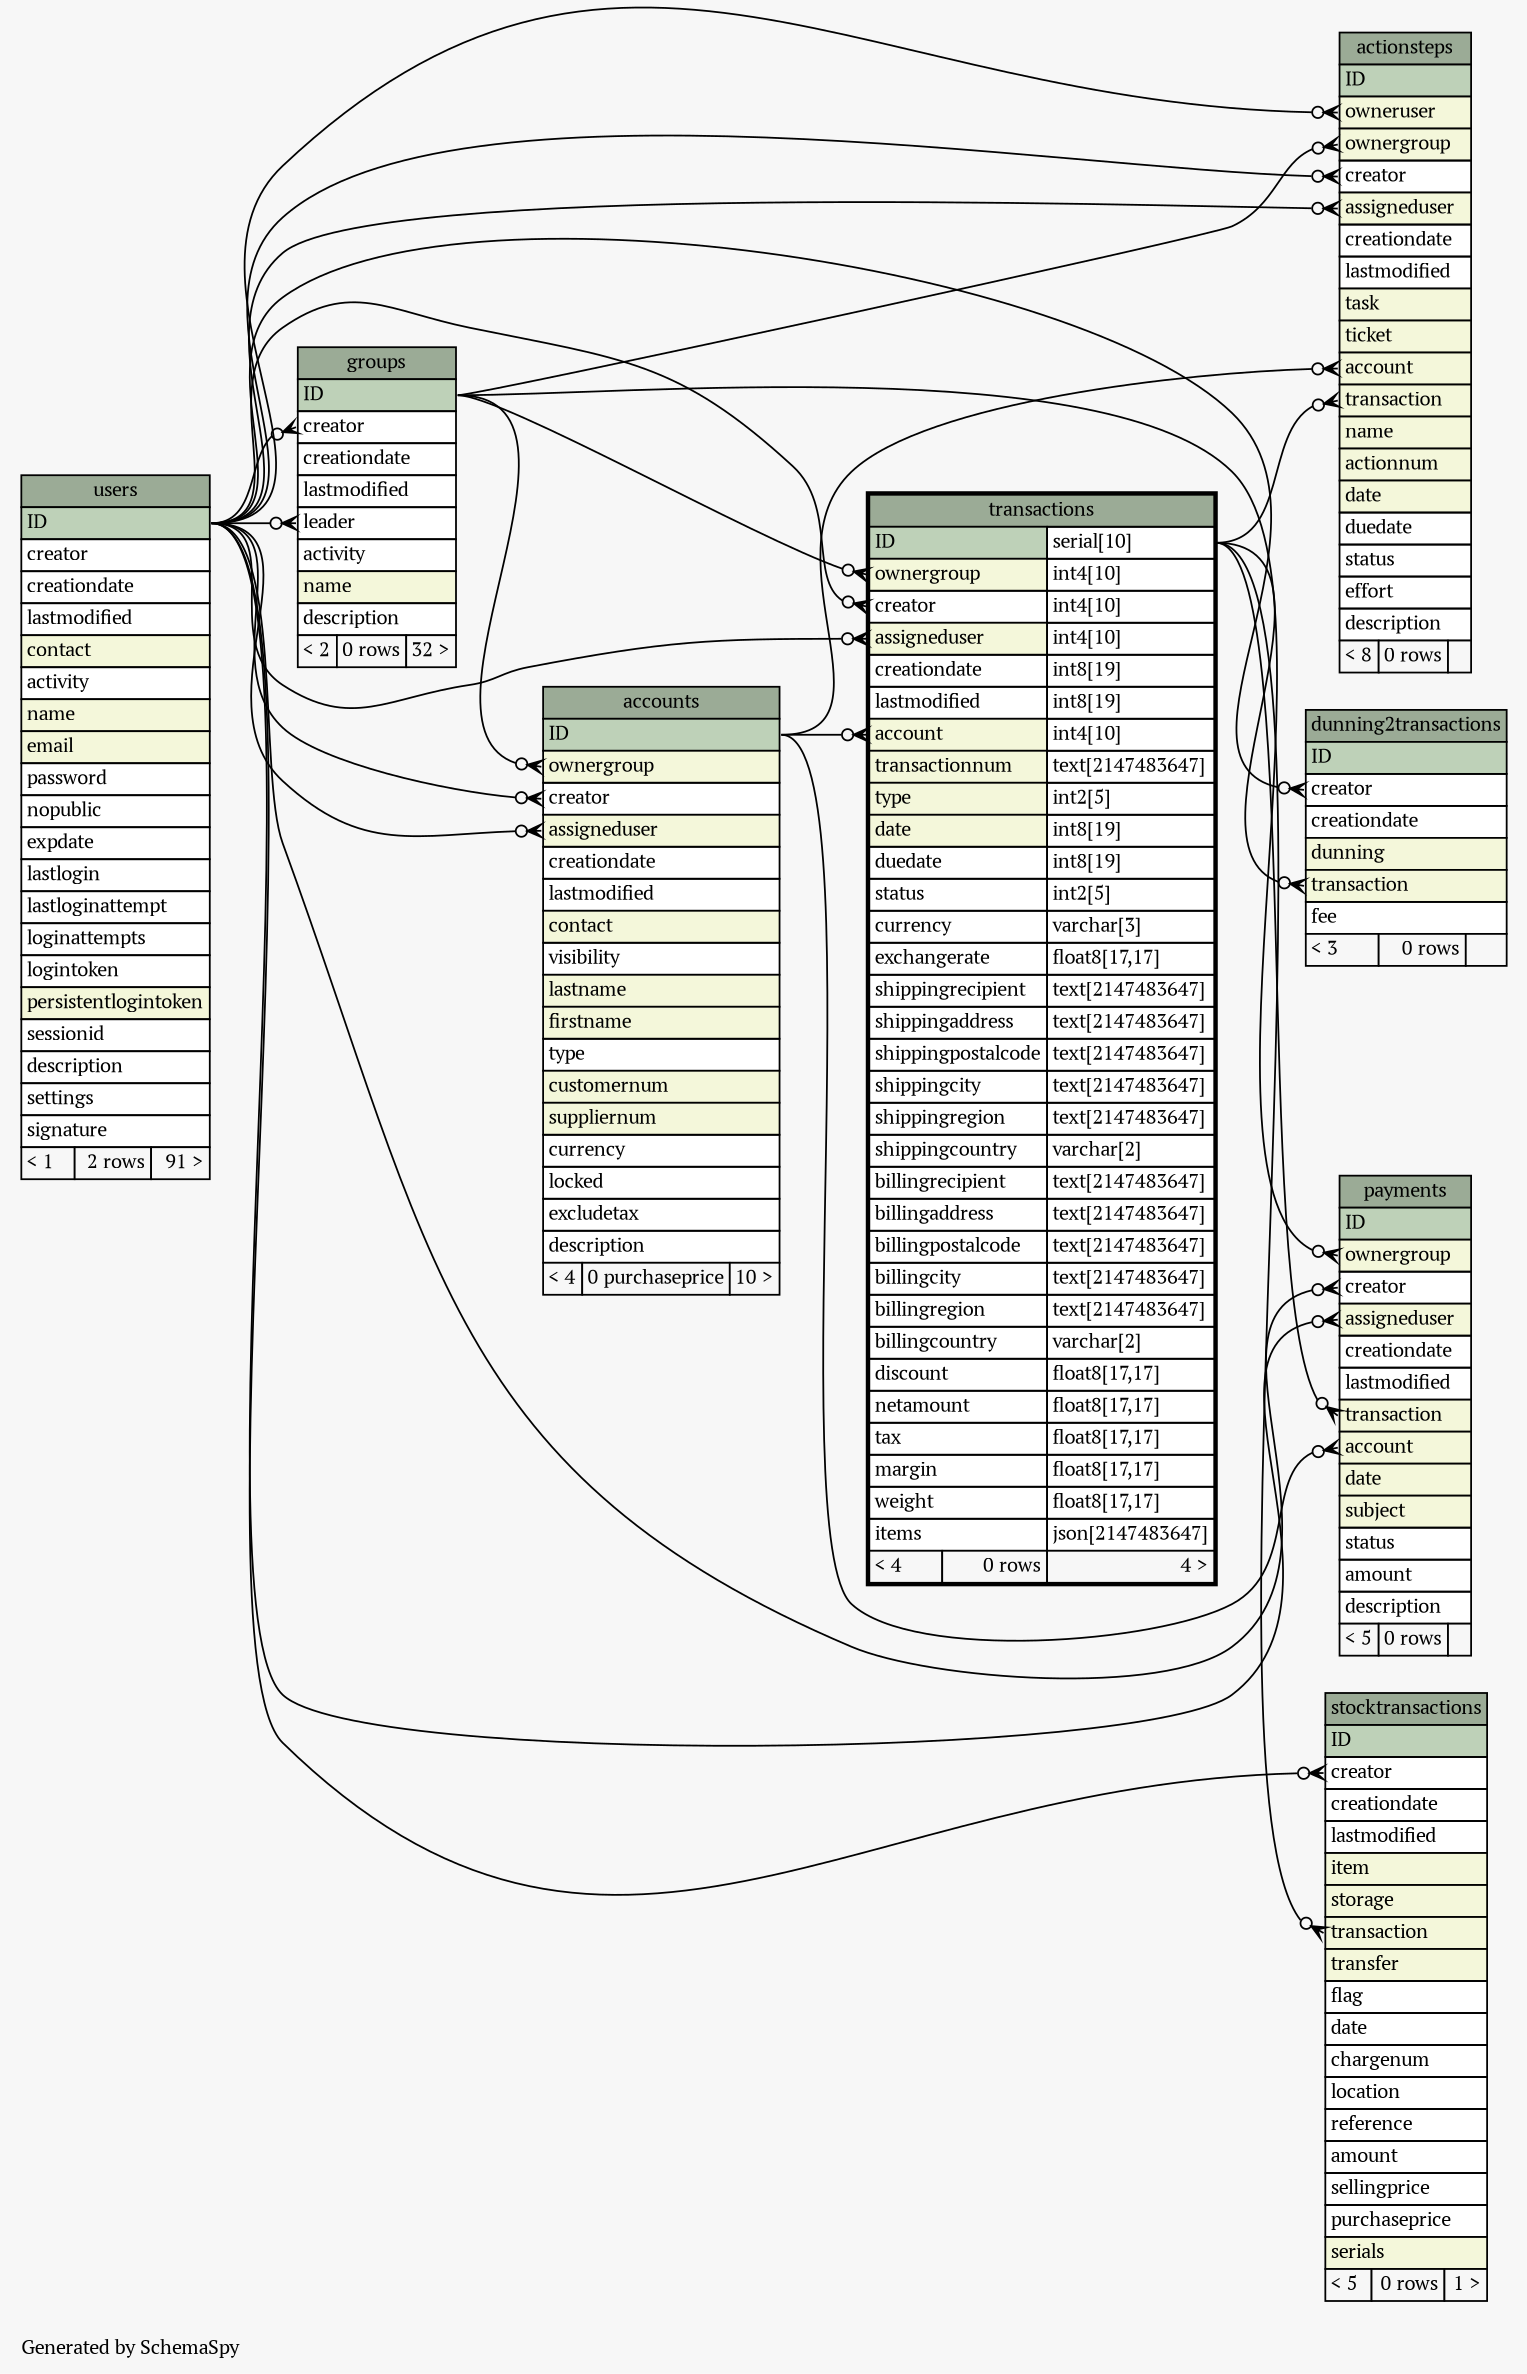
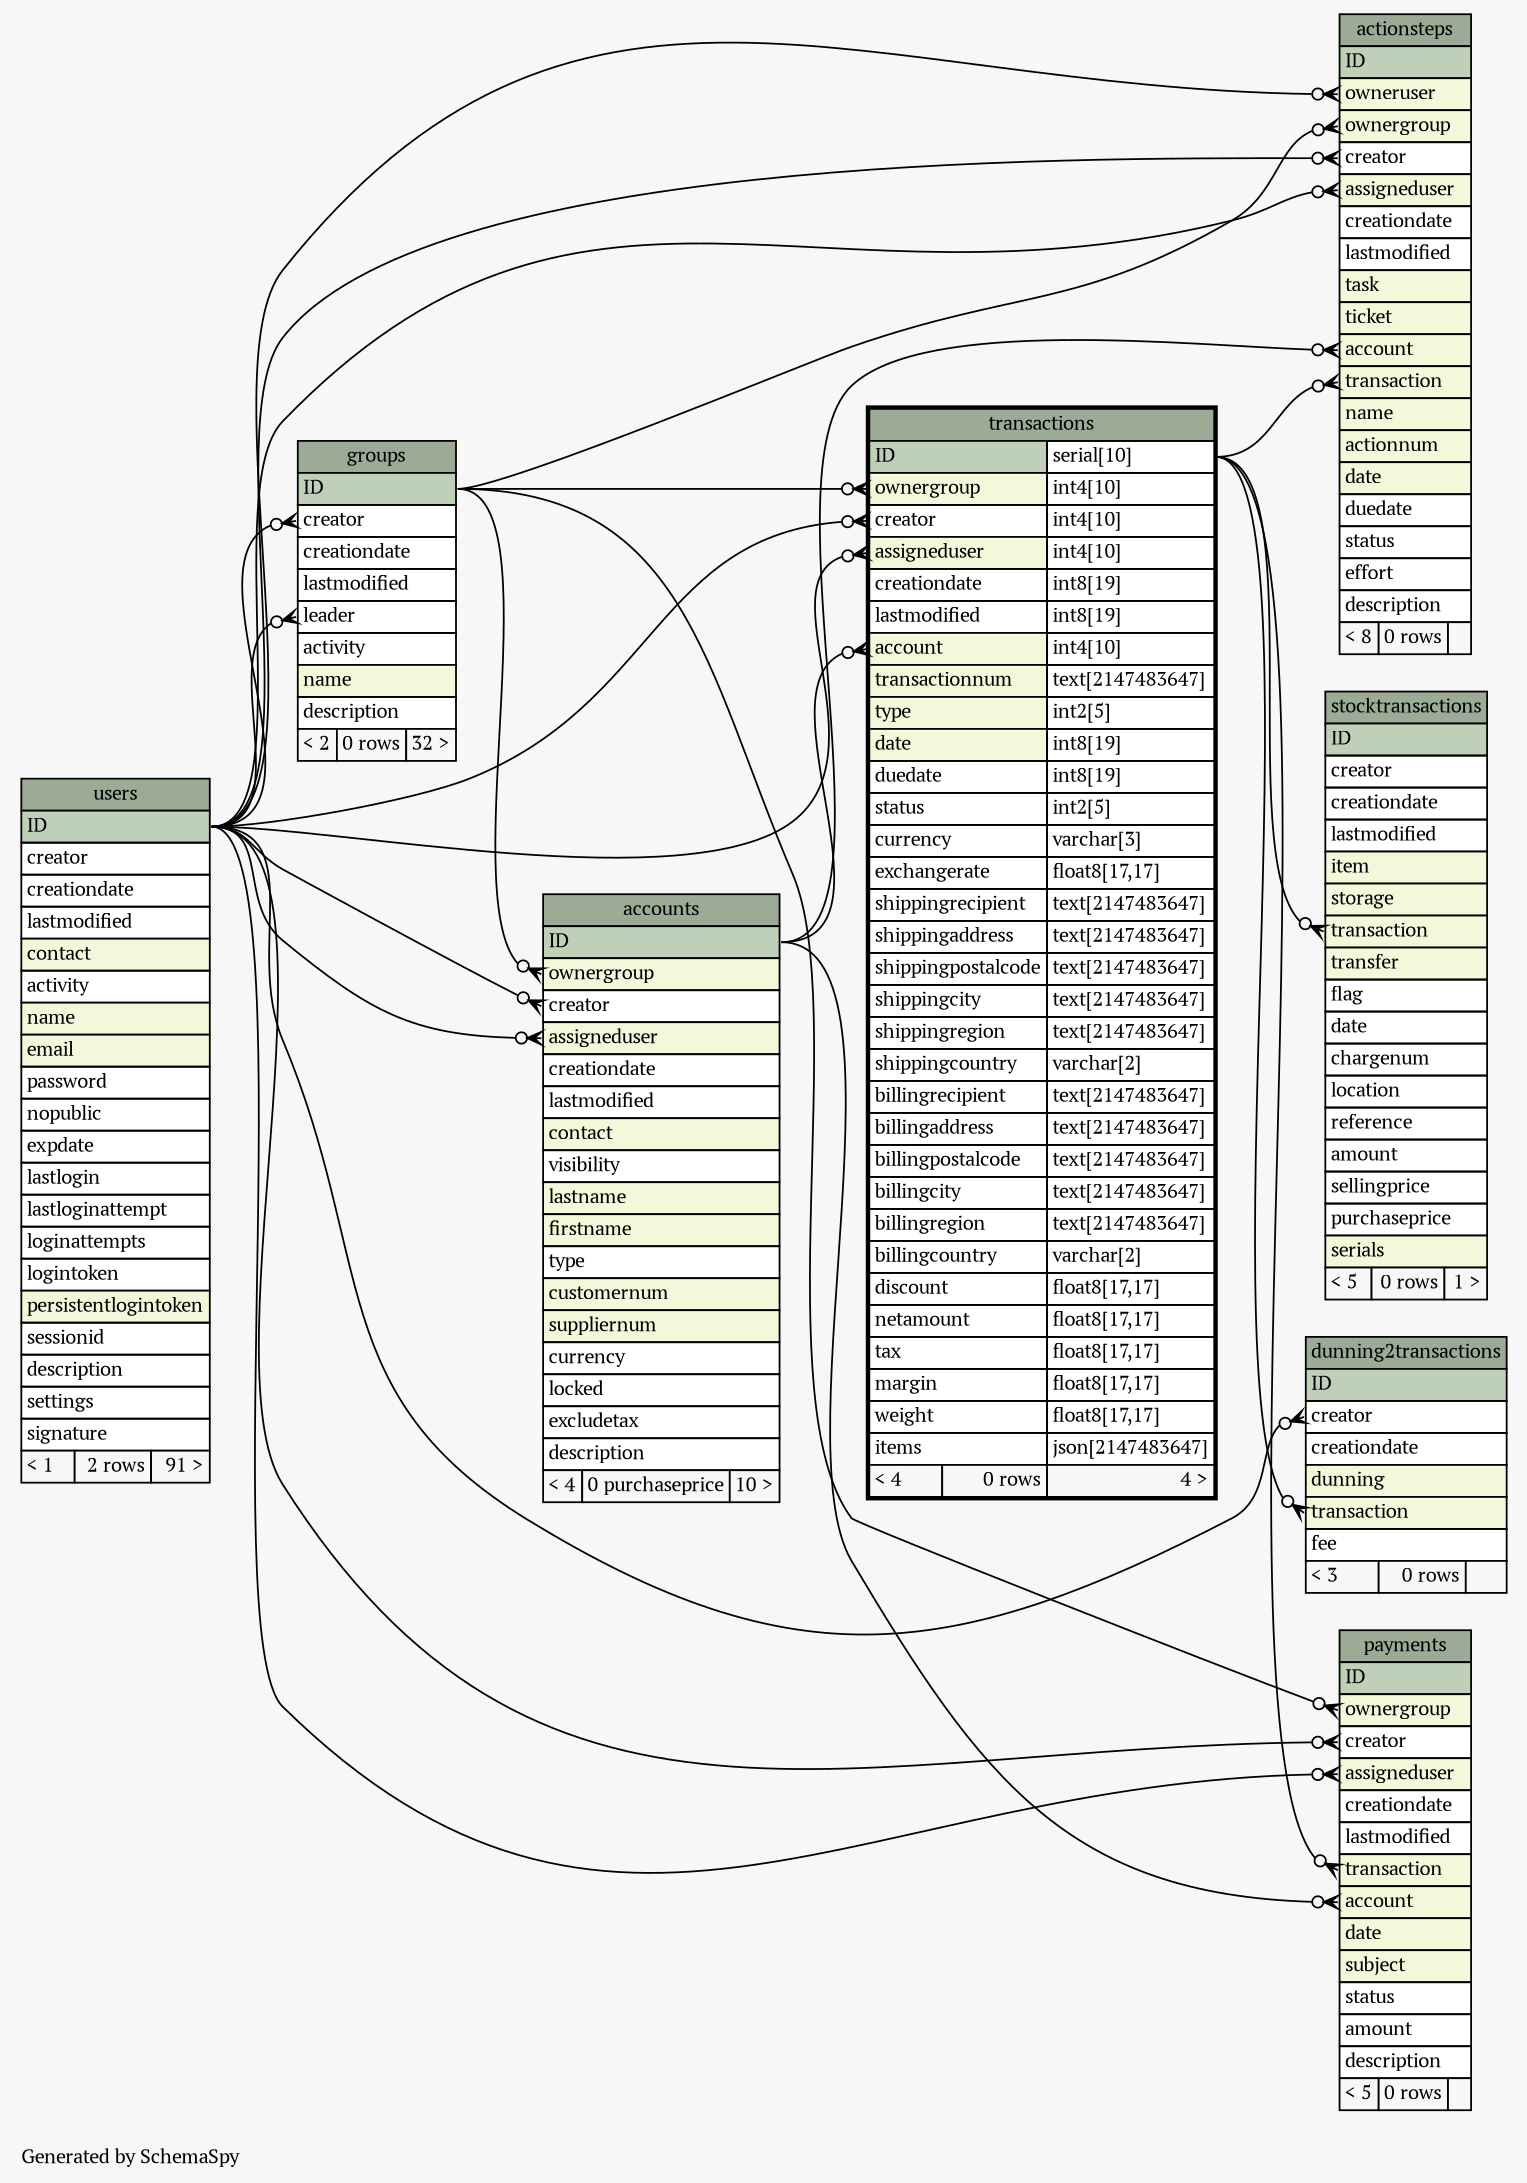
(257, 1662) -> none
